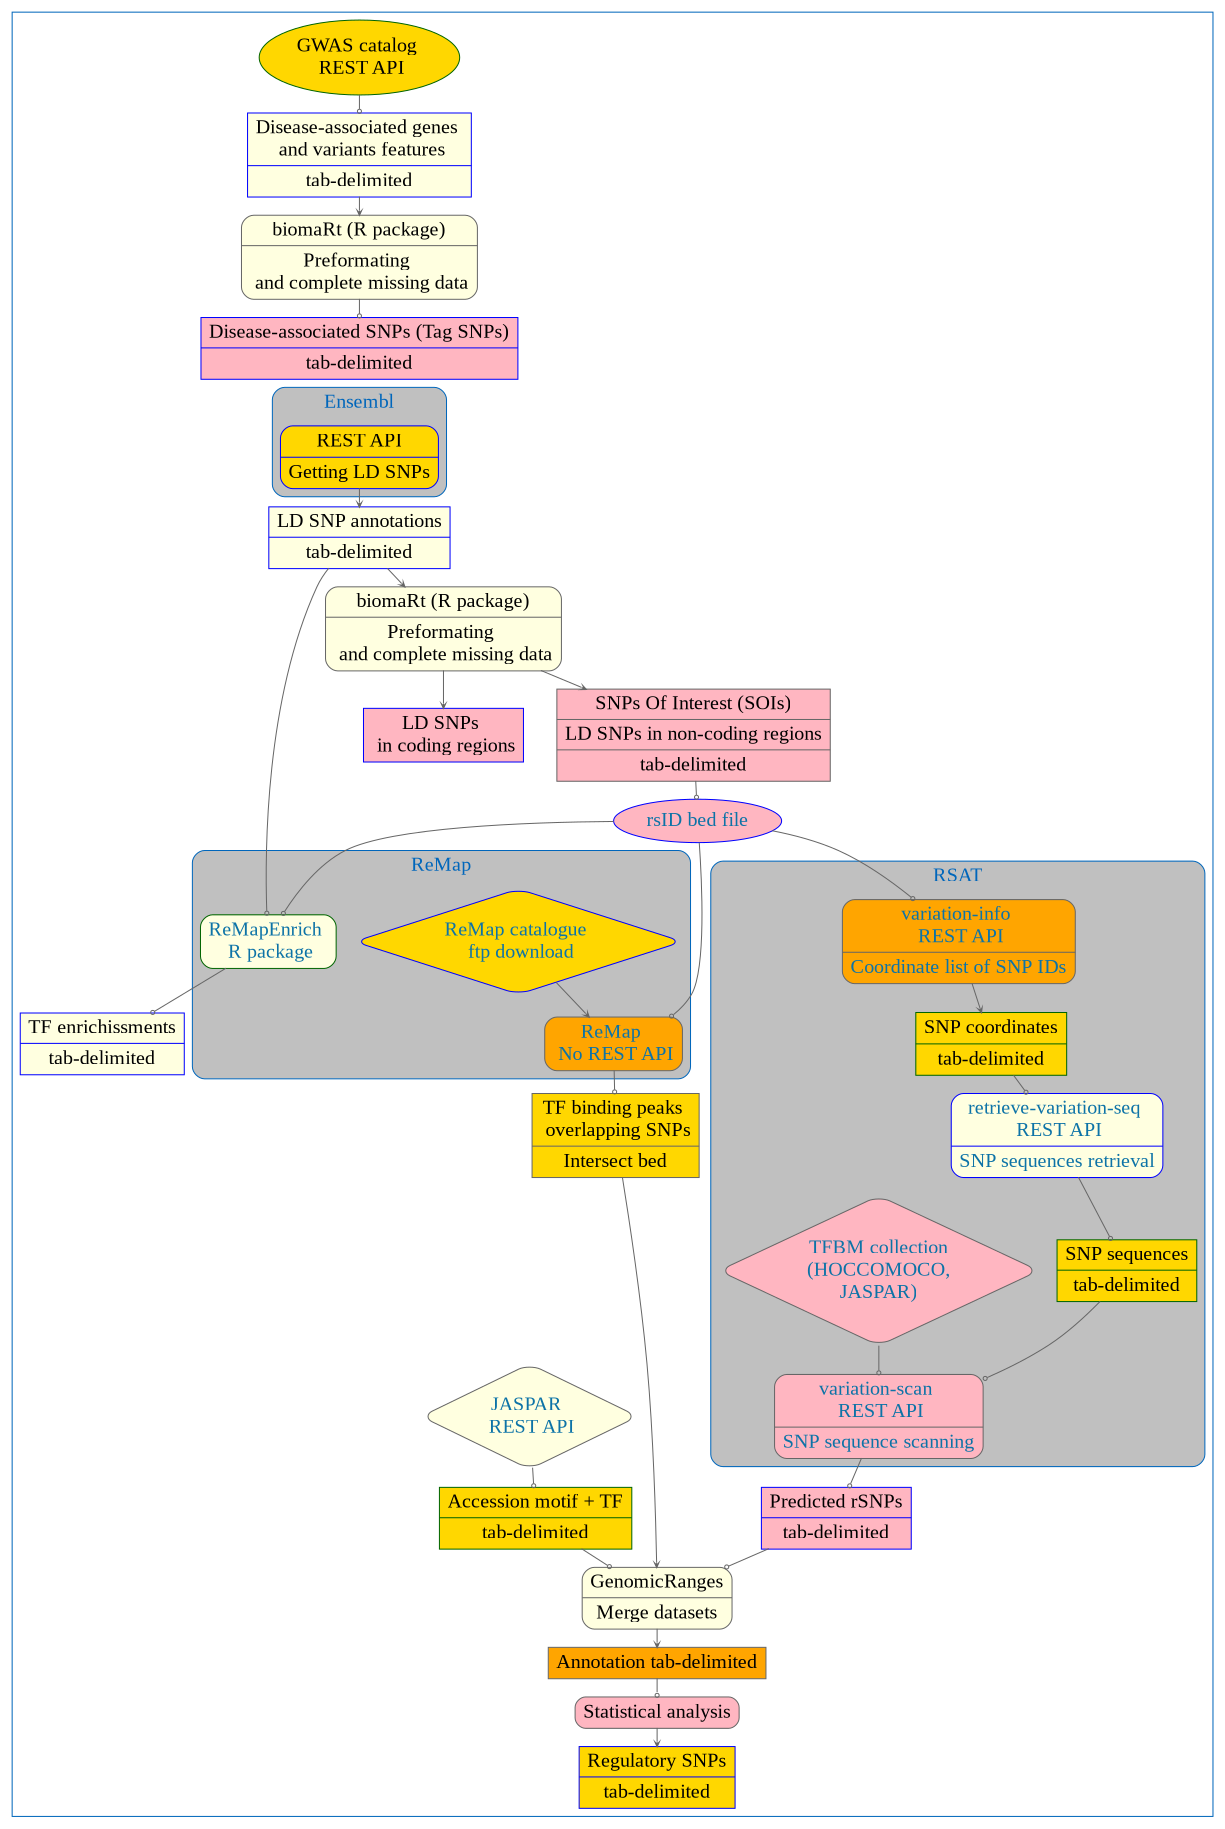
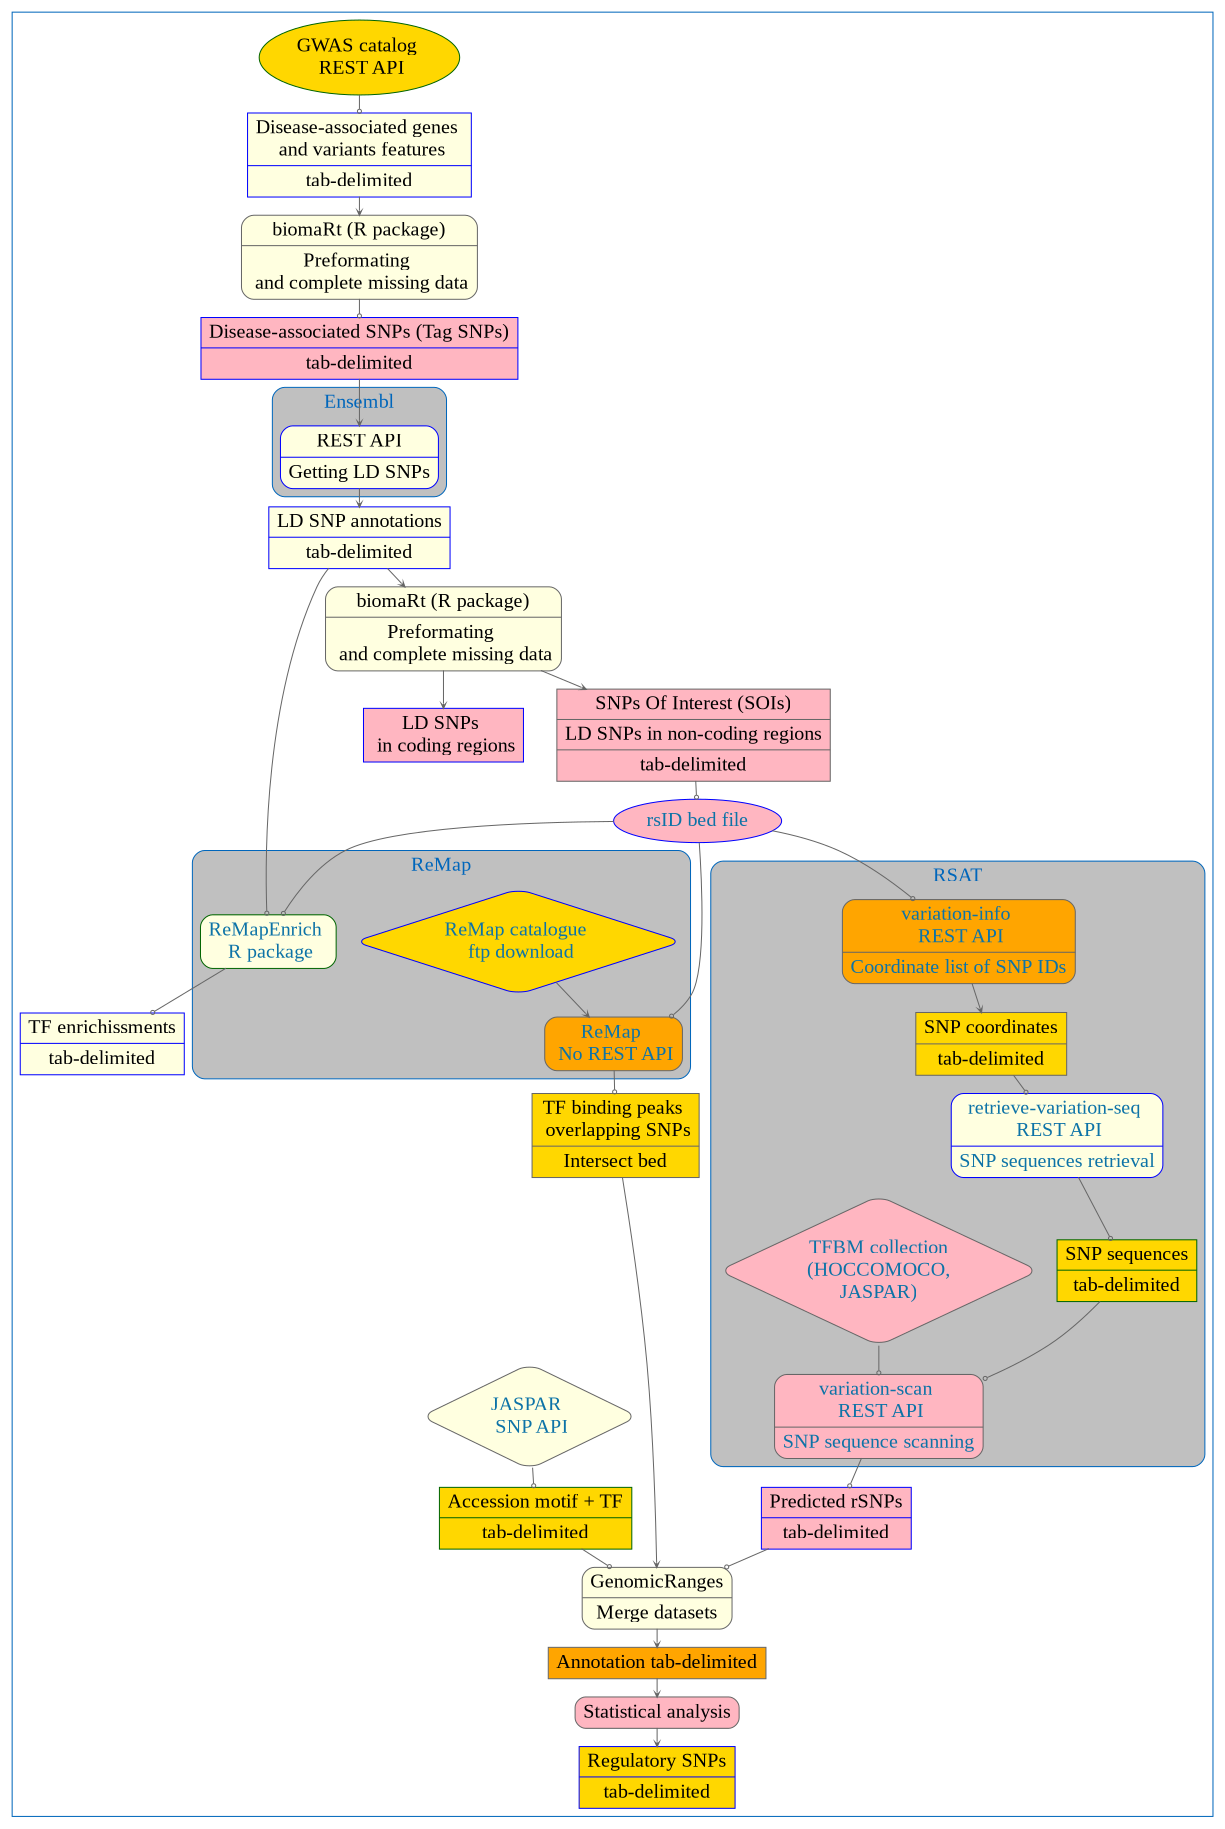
none -> (359, 400)
(359, 457) -> (359, 457)
(991, 1044) -> (991, 1044)
(530, 1416) -> (530, 1416)
(657, 1685) -> (657, 1685)
